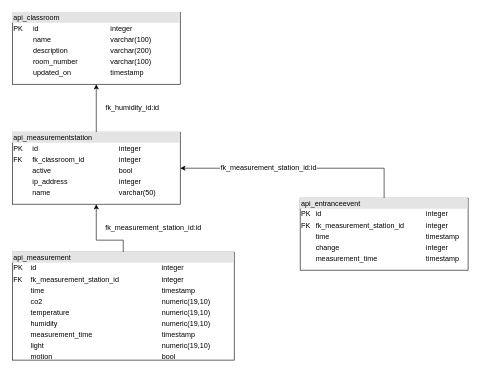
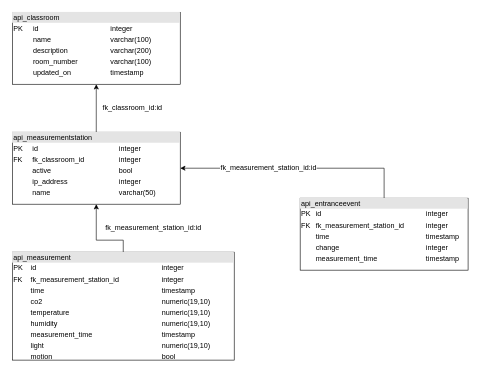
(133, 108) -> (133, 108)
